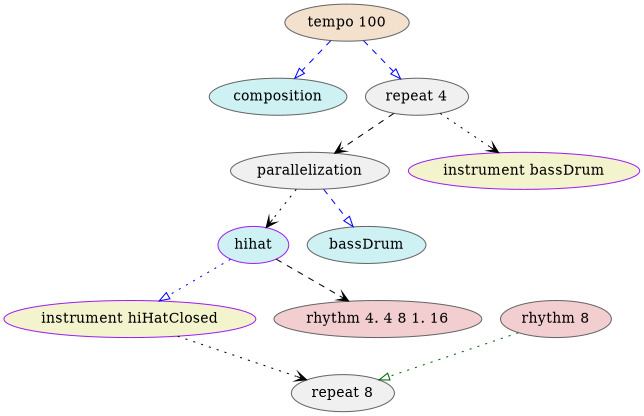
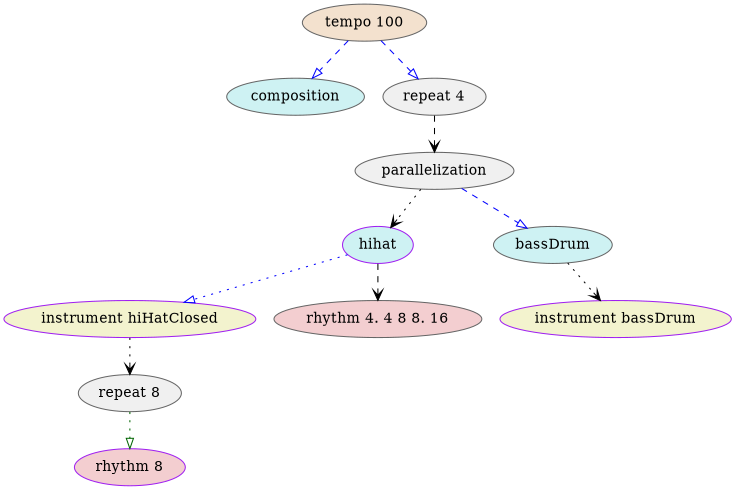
(465, 130) -> (581, 278)
(378, 319) -> (378, 319)
(556, 319) -> (130, 467)
(454, 355) -> (130, 425)
